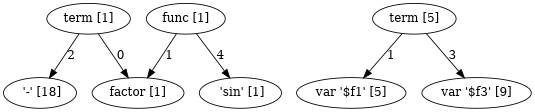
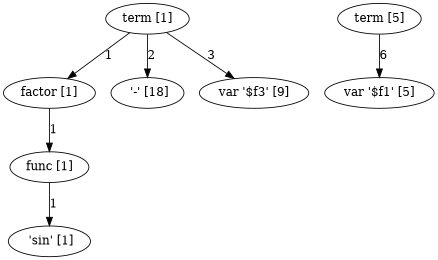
(164, 52) -> (49, 126)
(443, 52) -> (197, 53)
(121, 56) -> (109, 56)
(221, 56) -> (54, 204)
(391, 56) -> (384, 56)
